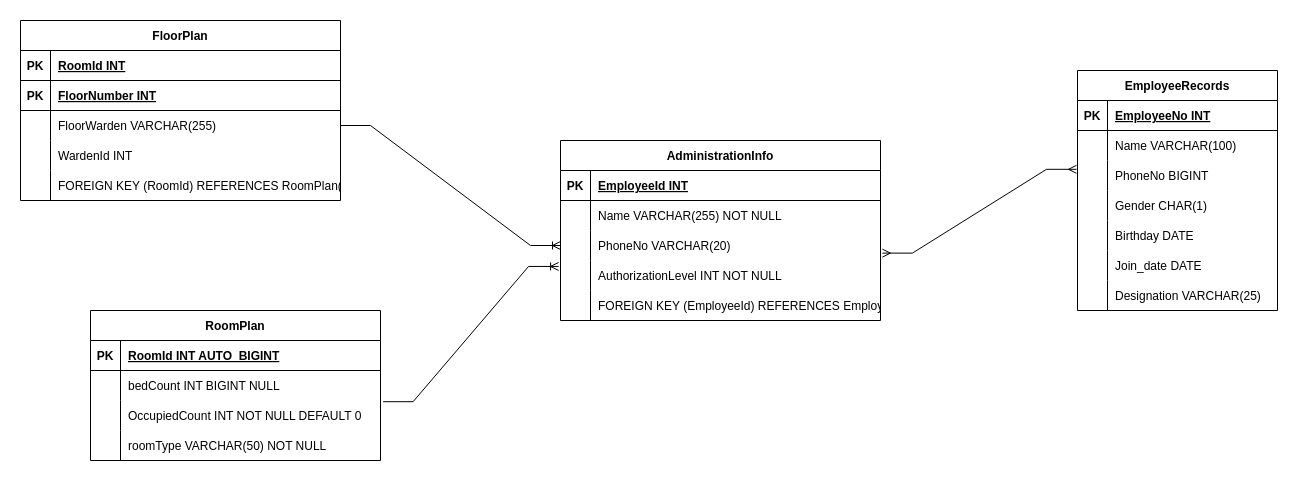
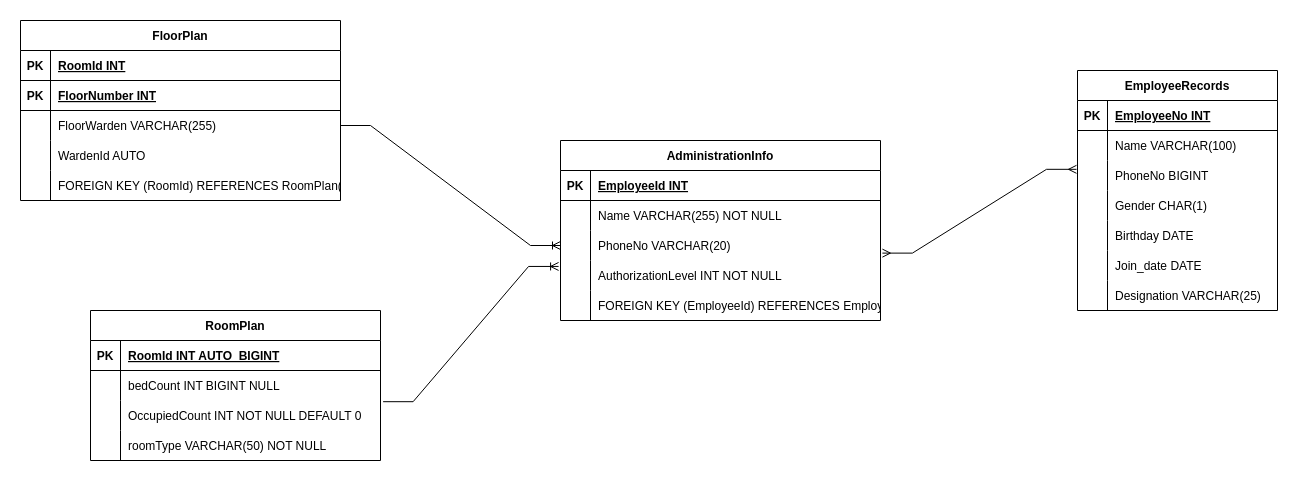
(97, 156) -> (100, 156)
